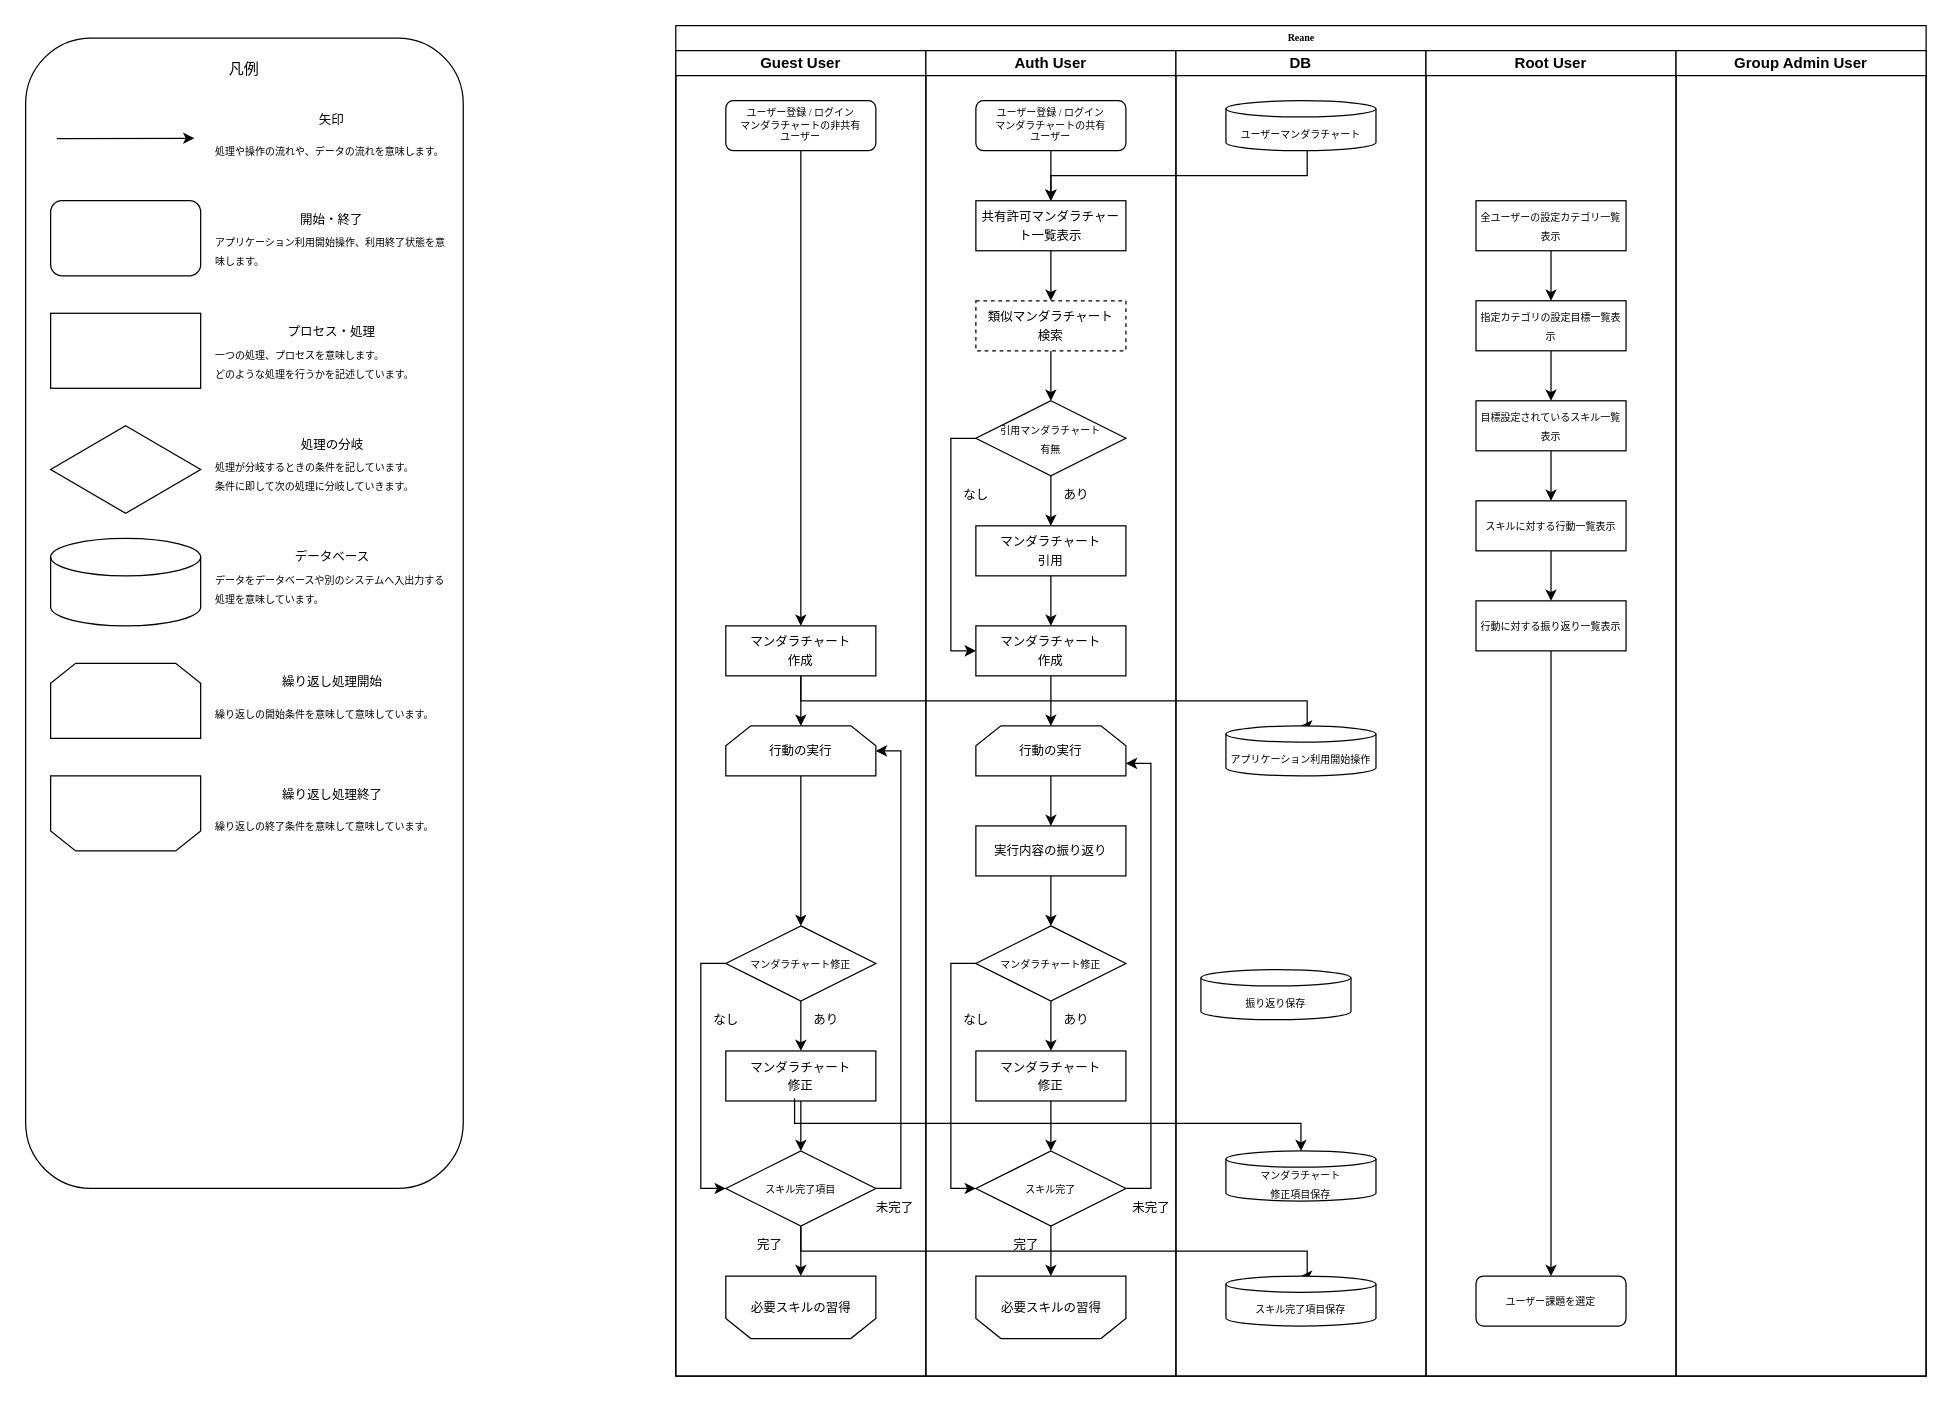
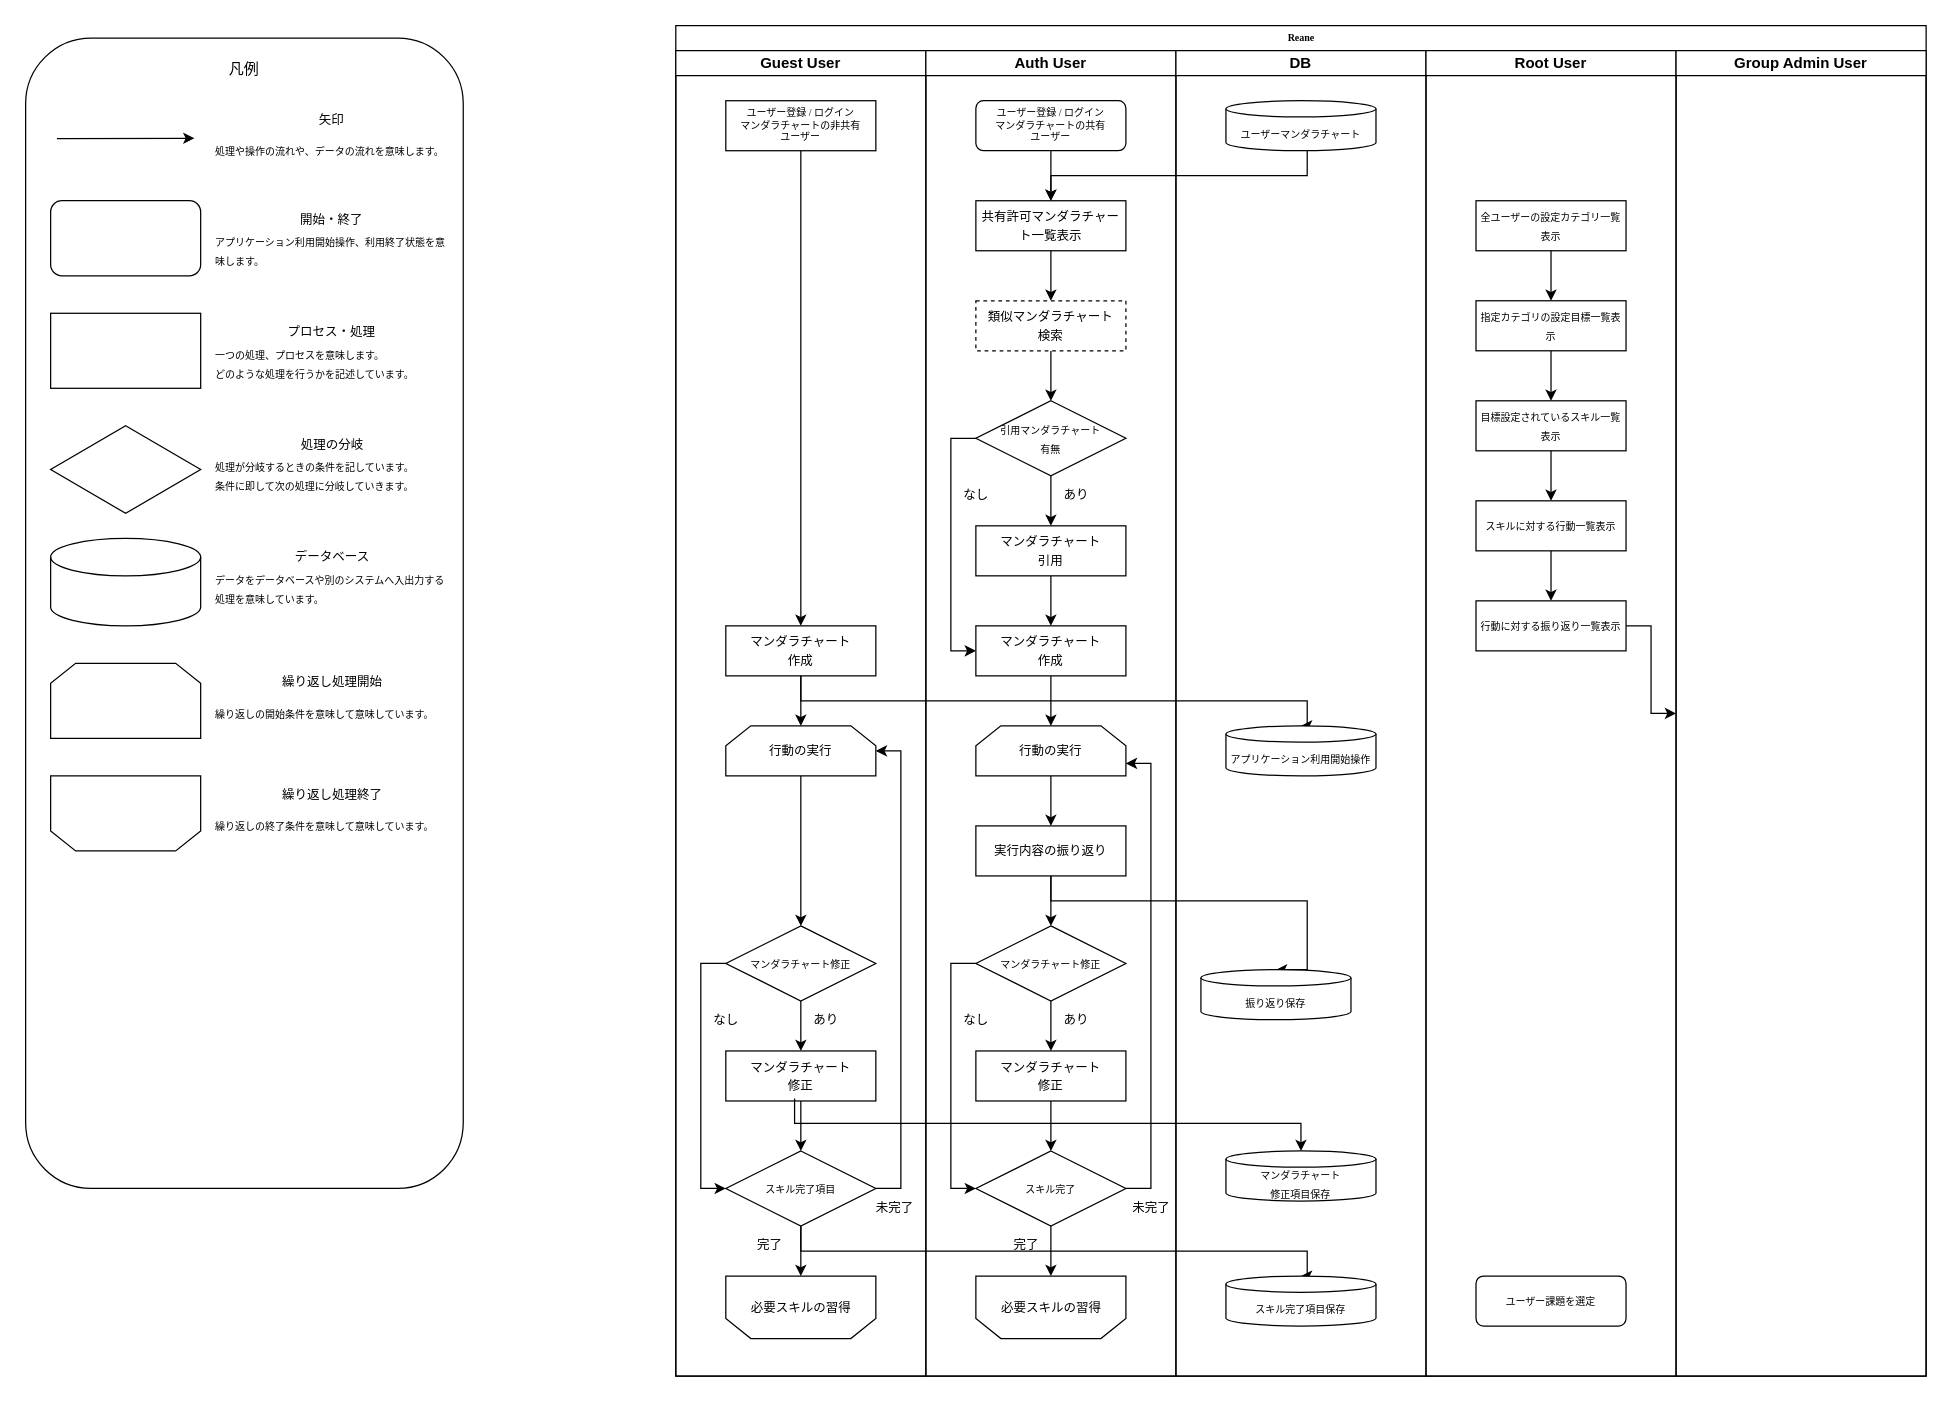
(801, 126) -> (801, 126)
none -> (1216, 901)
(1551, 959) -> (1651, 665)
